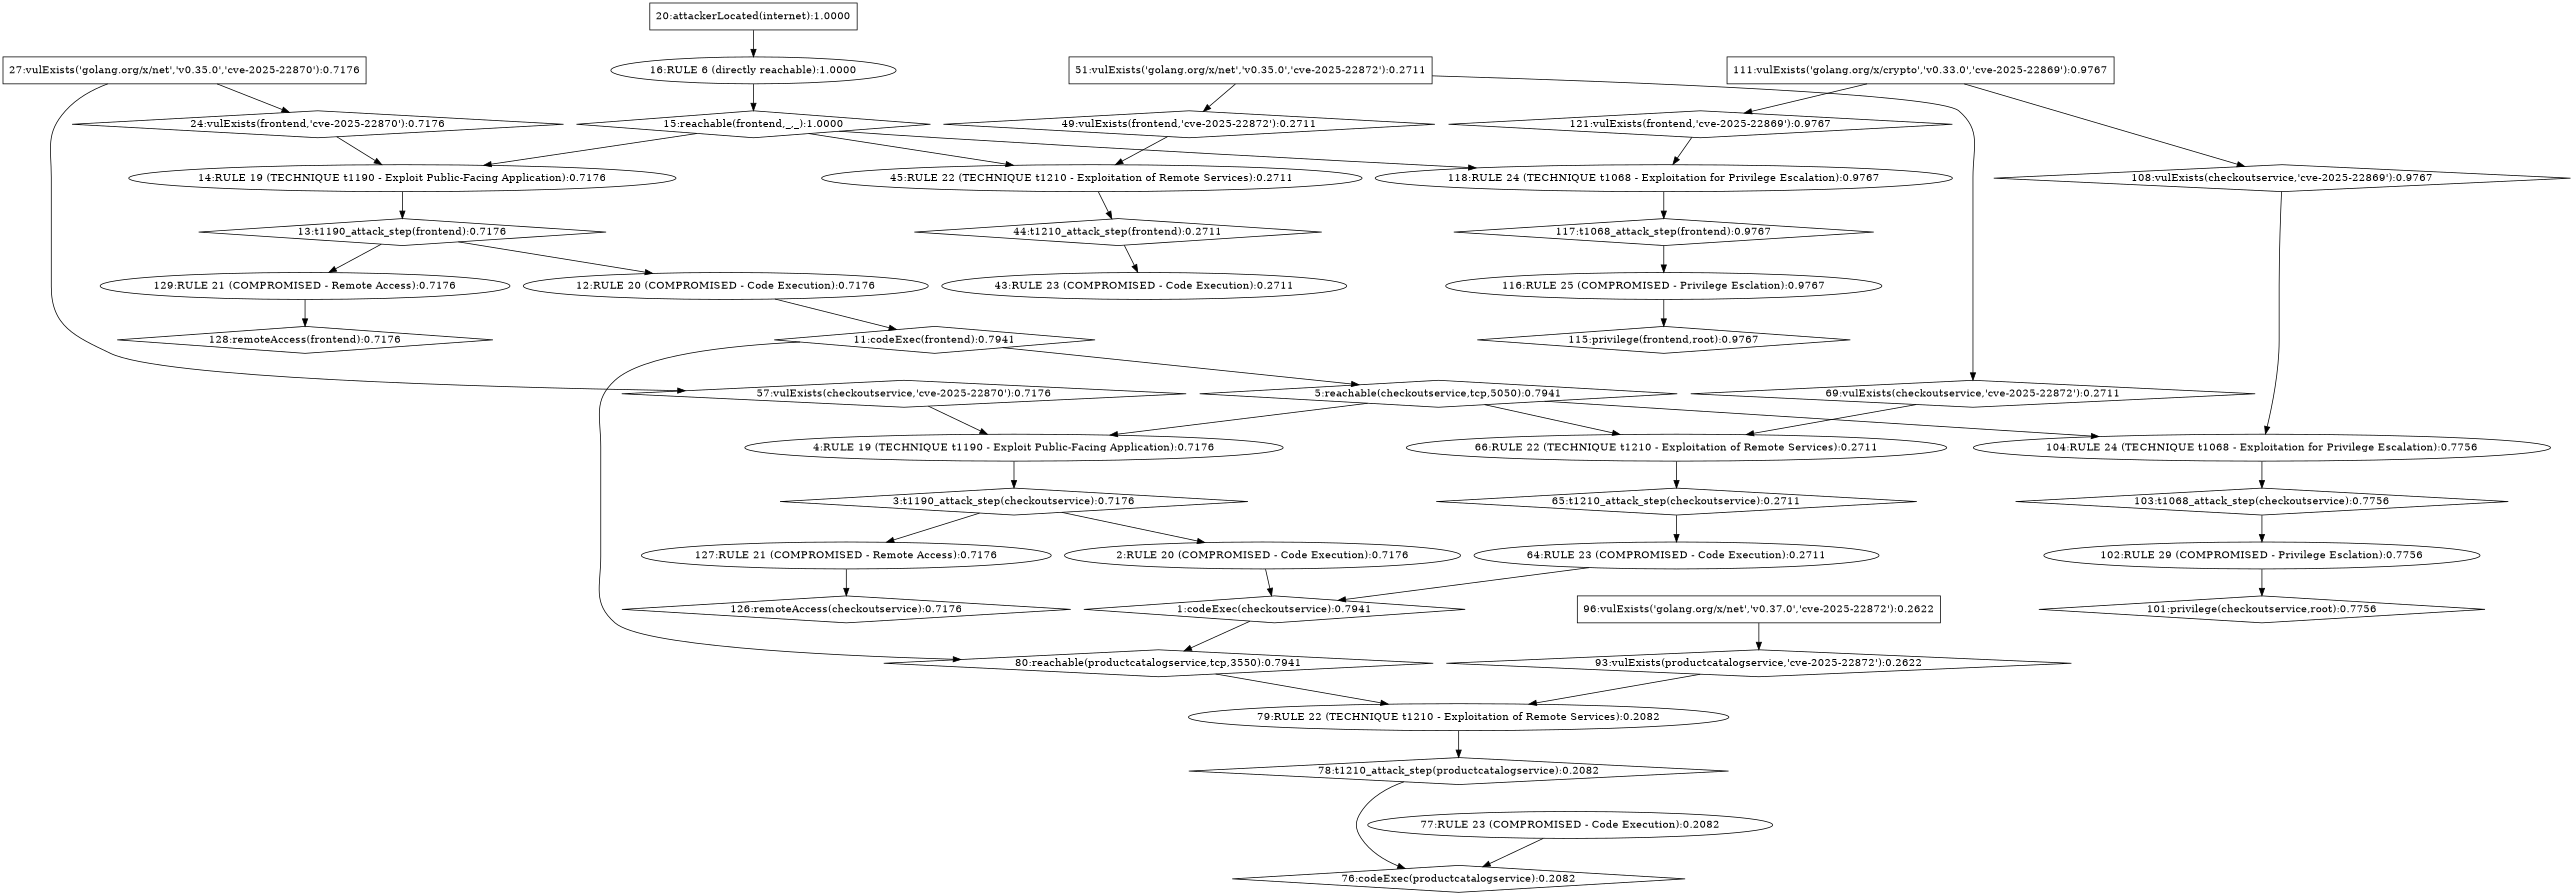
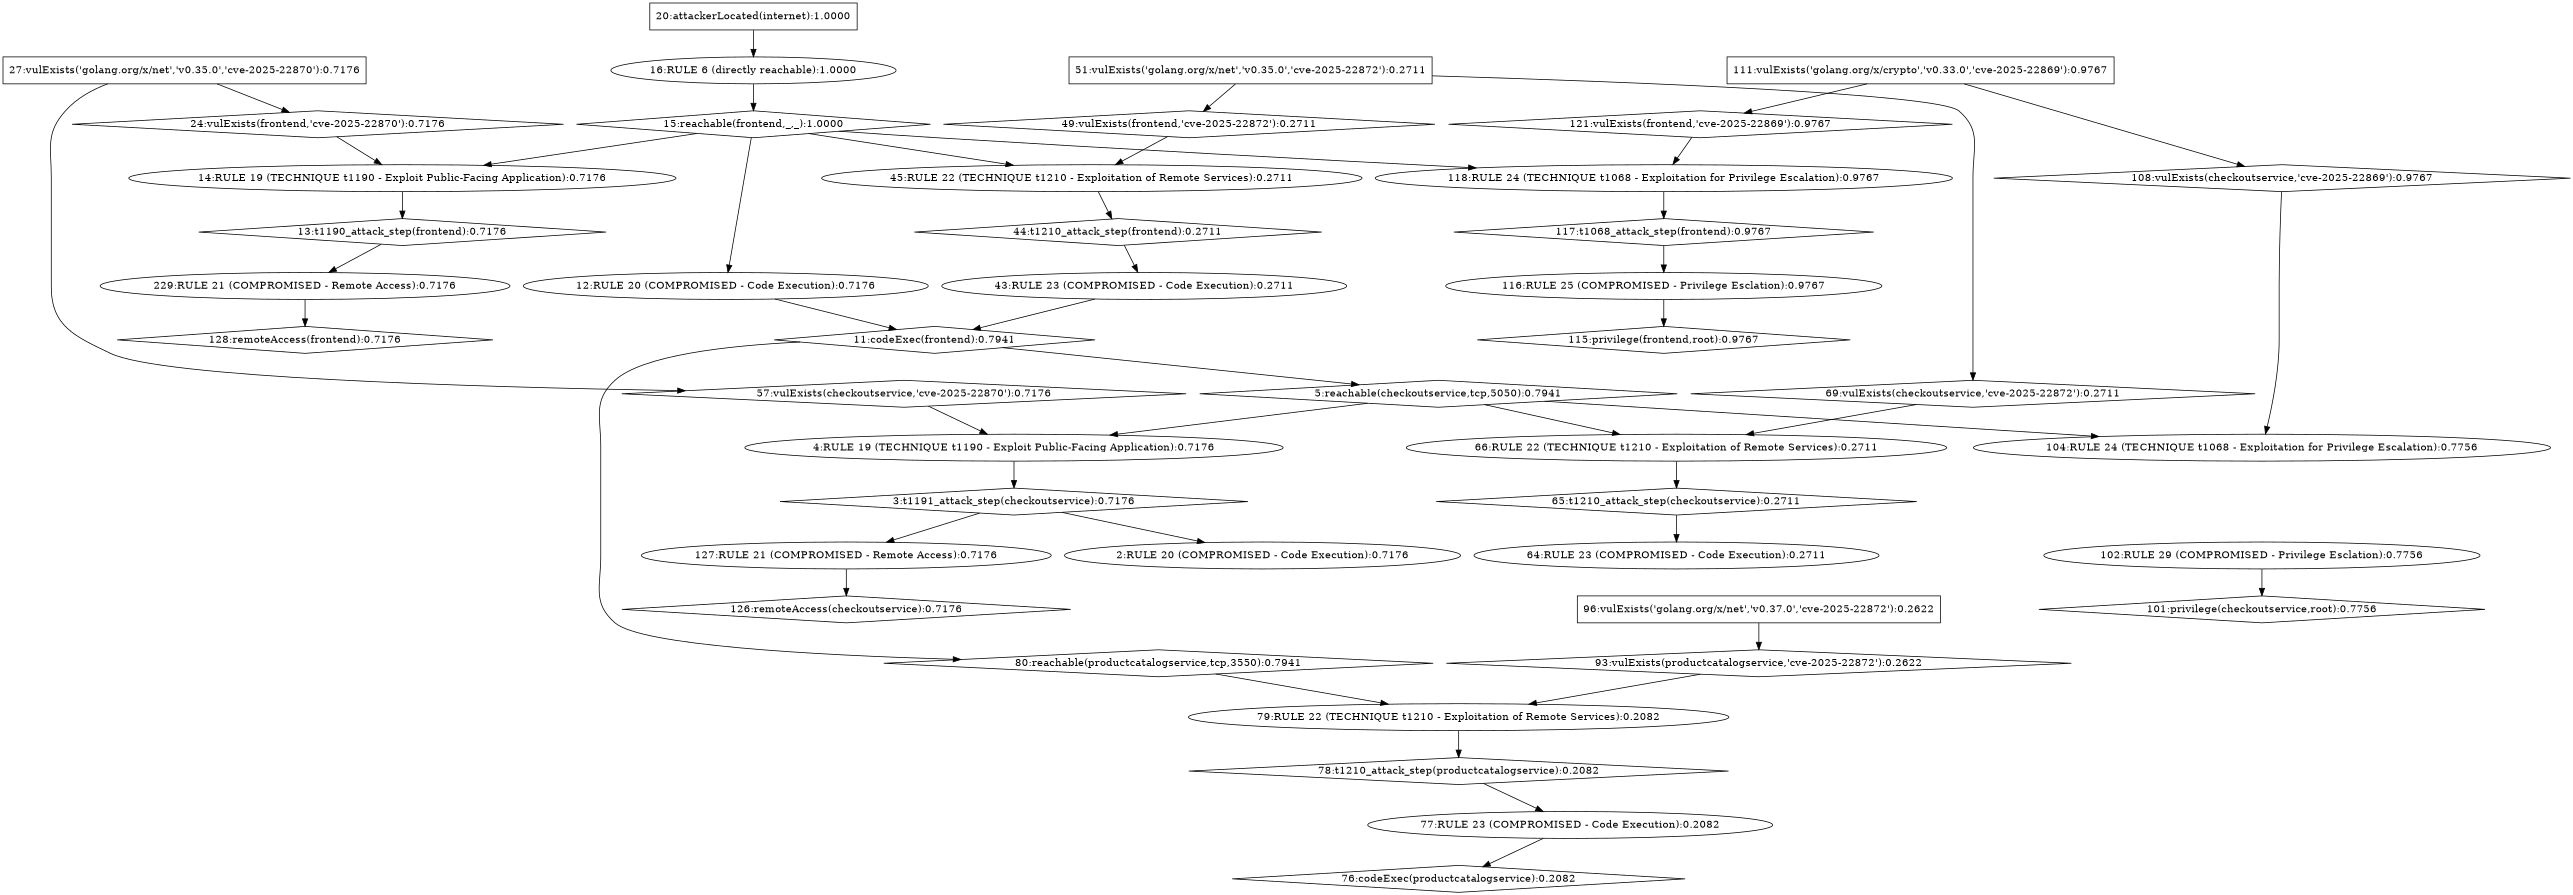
(552, 257) -> (740, 201)
(305, 286) -> (305, 286)
none -> (1038, 313)
(1014, 502) -> (1014, 502)
(2262, 502) -> none
(1275, 609) -> none
(1357, 822) -> (1510, 796)
